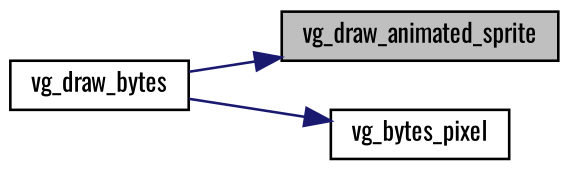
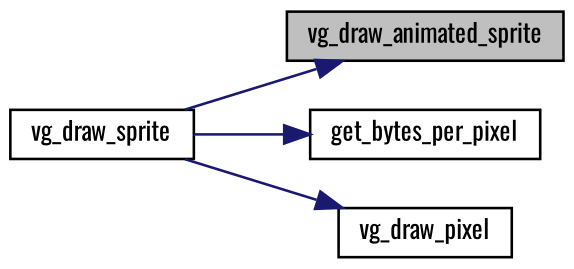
(100, 85) -> (102, 134)
(420, 134) -> (425, 233)
none -> (425, 134)
